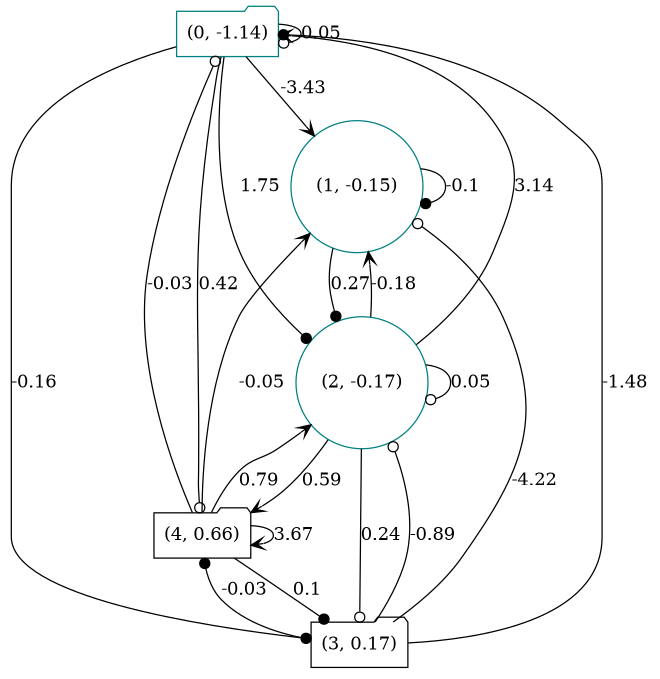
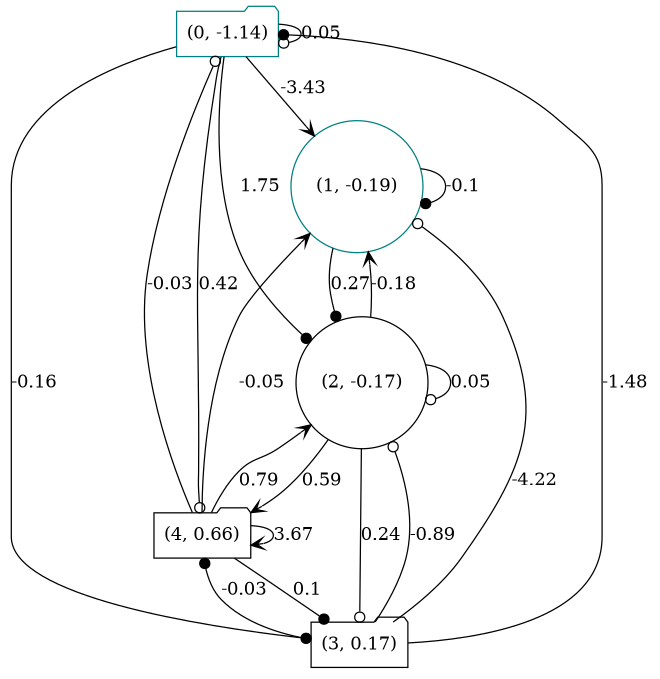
(502, 136) -> none
(357, 187) -> (357, 187)
(362, 383) -> (362, 383)
